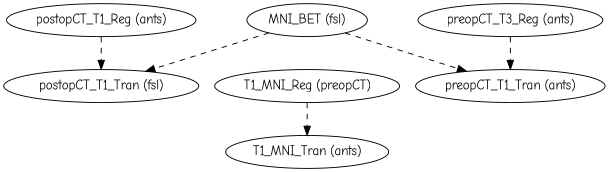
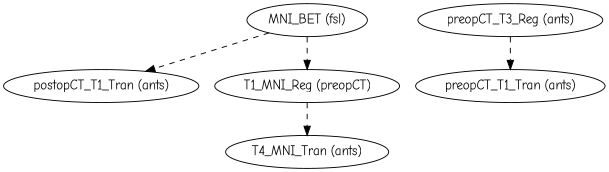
(101, 20) -> none
(401, 51) -> (307, 49)
(101, 86) -> (101, 86)
(307, 152) -> (307, 152)
